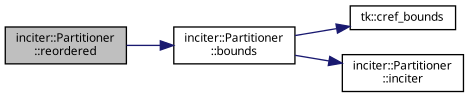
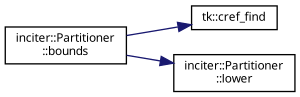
(403, 18) -> (234, 18)
(66, 45) -> none
(403, 73) -> (234, 73)
